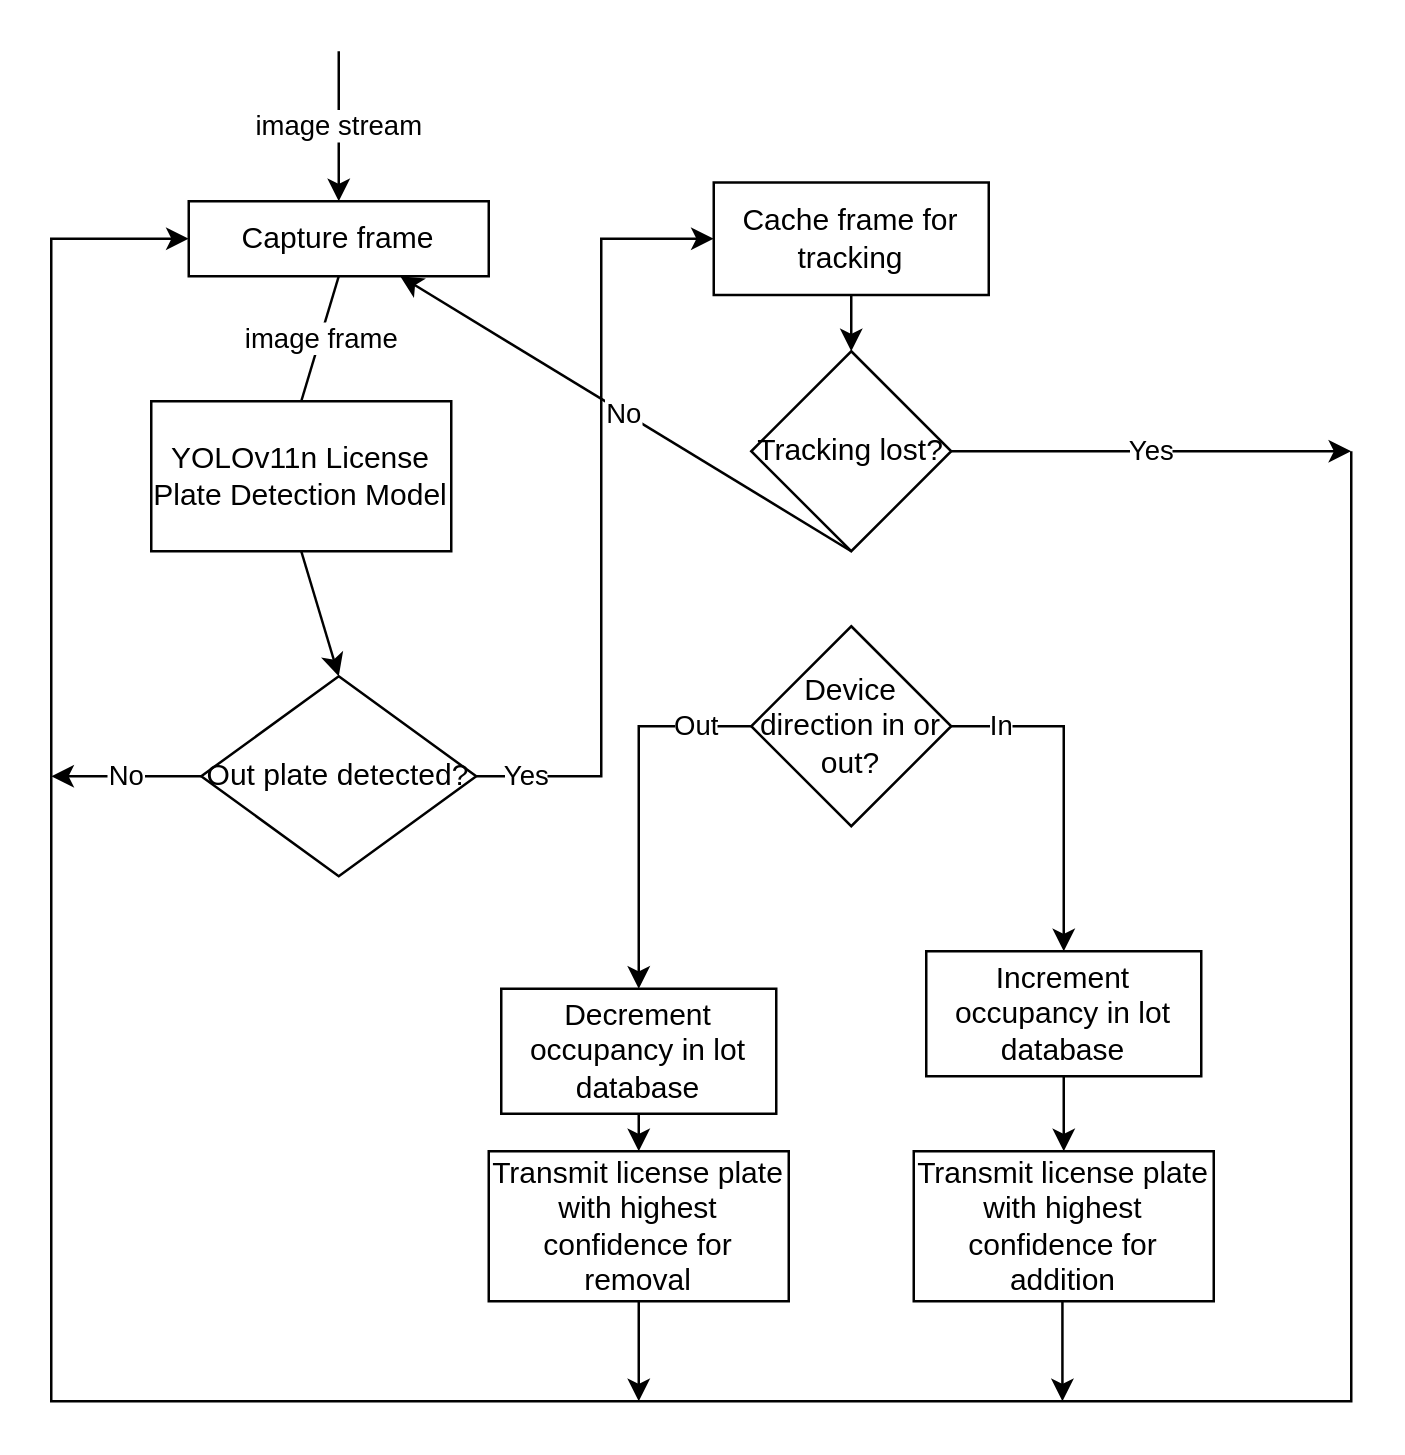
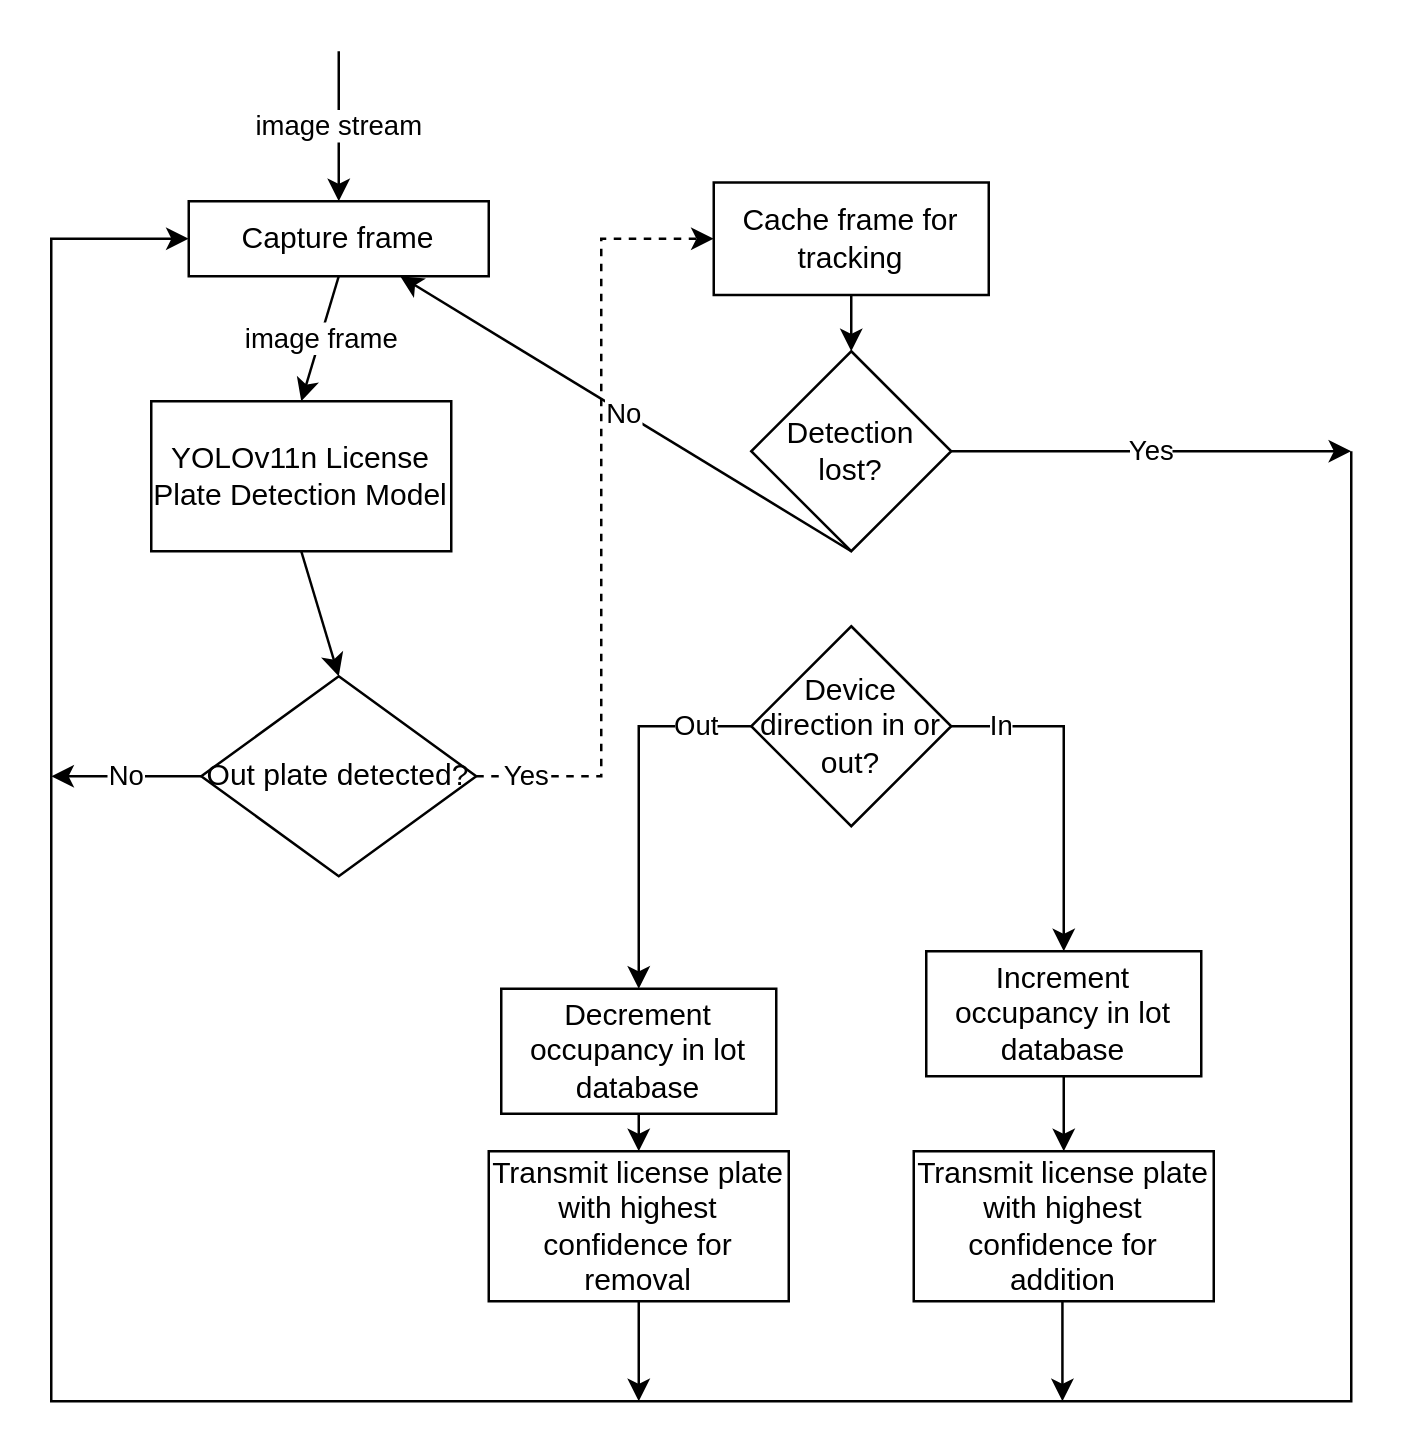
(304, 391) -> (306, 384)
(851, 451) -> (851, 451)
(601, 618) -> (601, 618)
